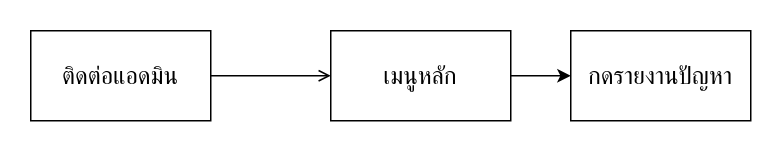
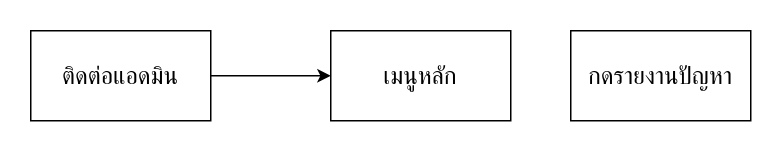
(321, 76) -> (319, 76)
(536, 76) -> none
